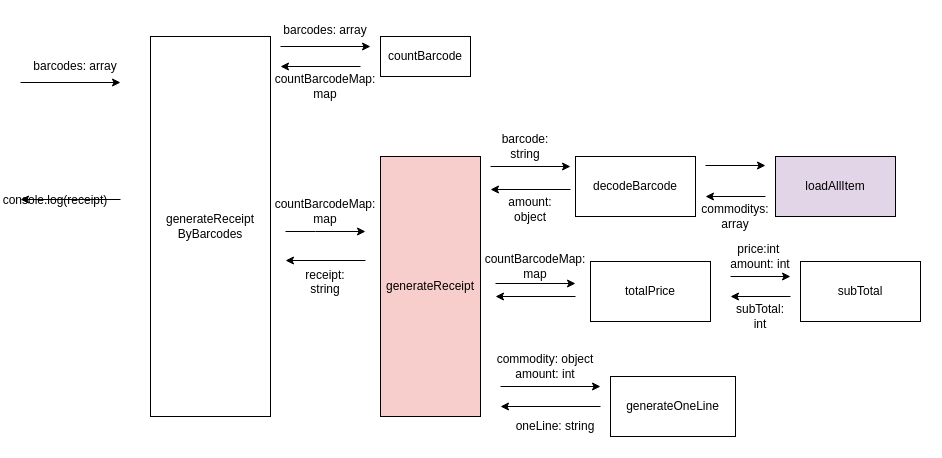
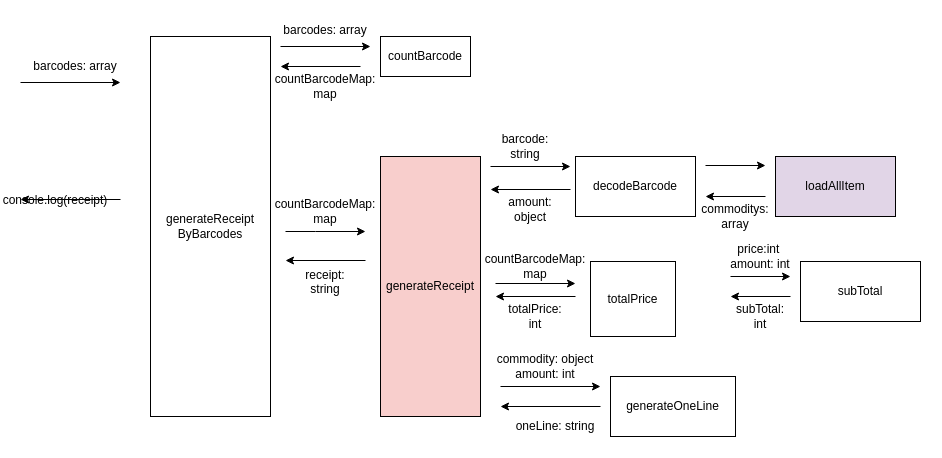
(651, 292) -> (633, 299)
none -> (536, 317)
